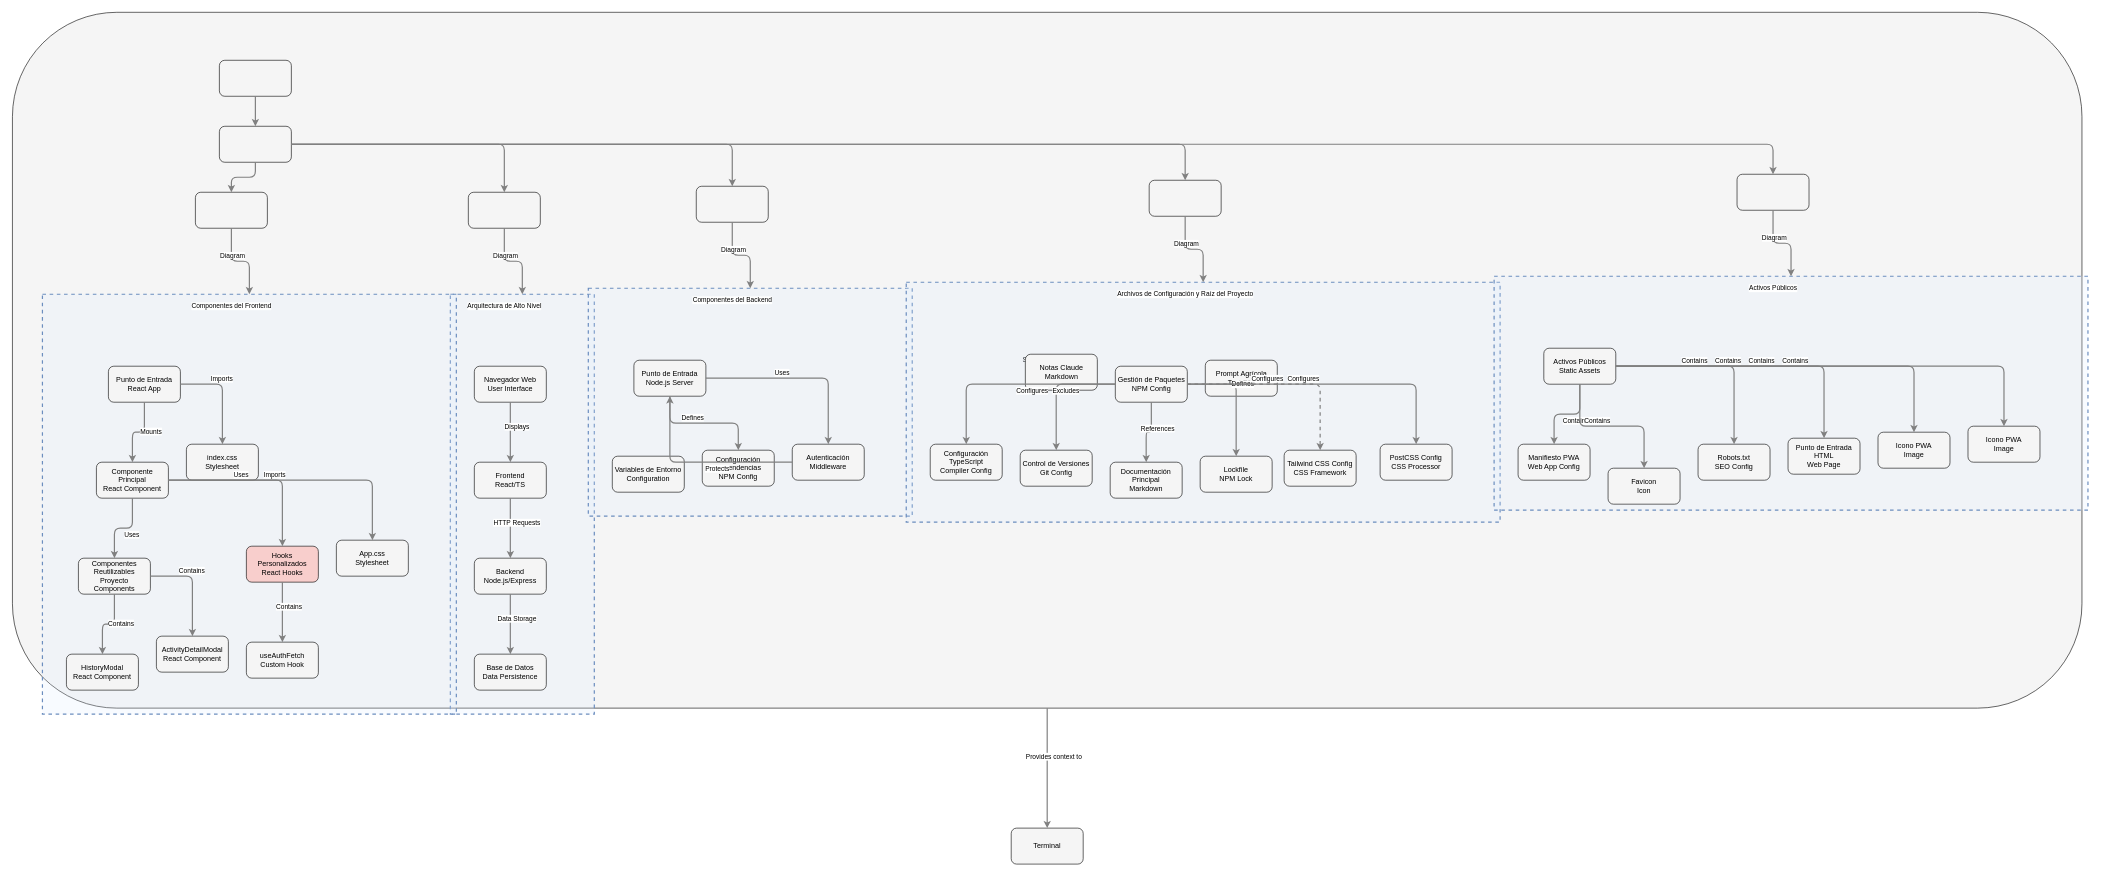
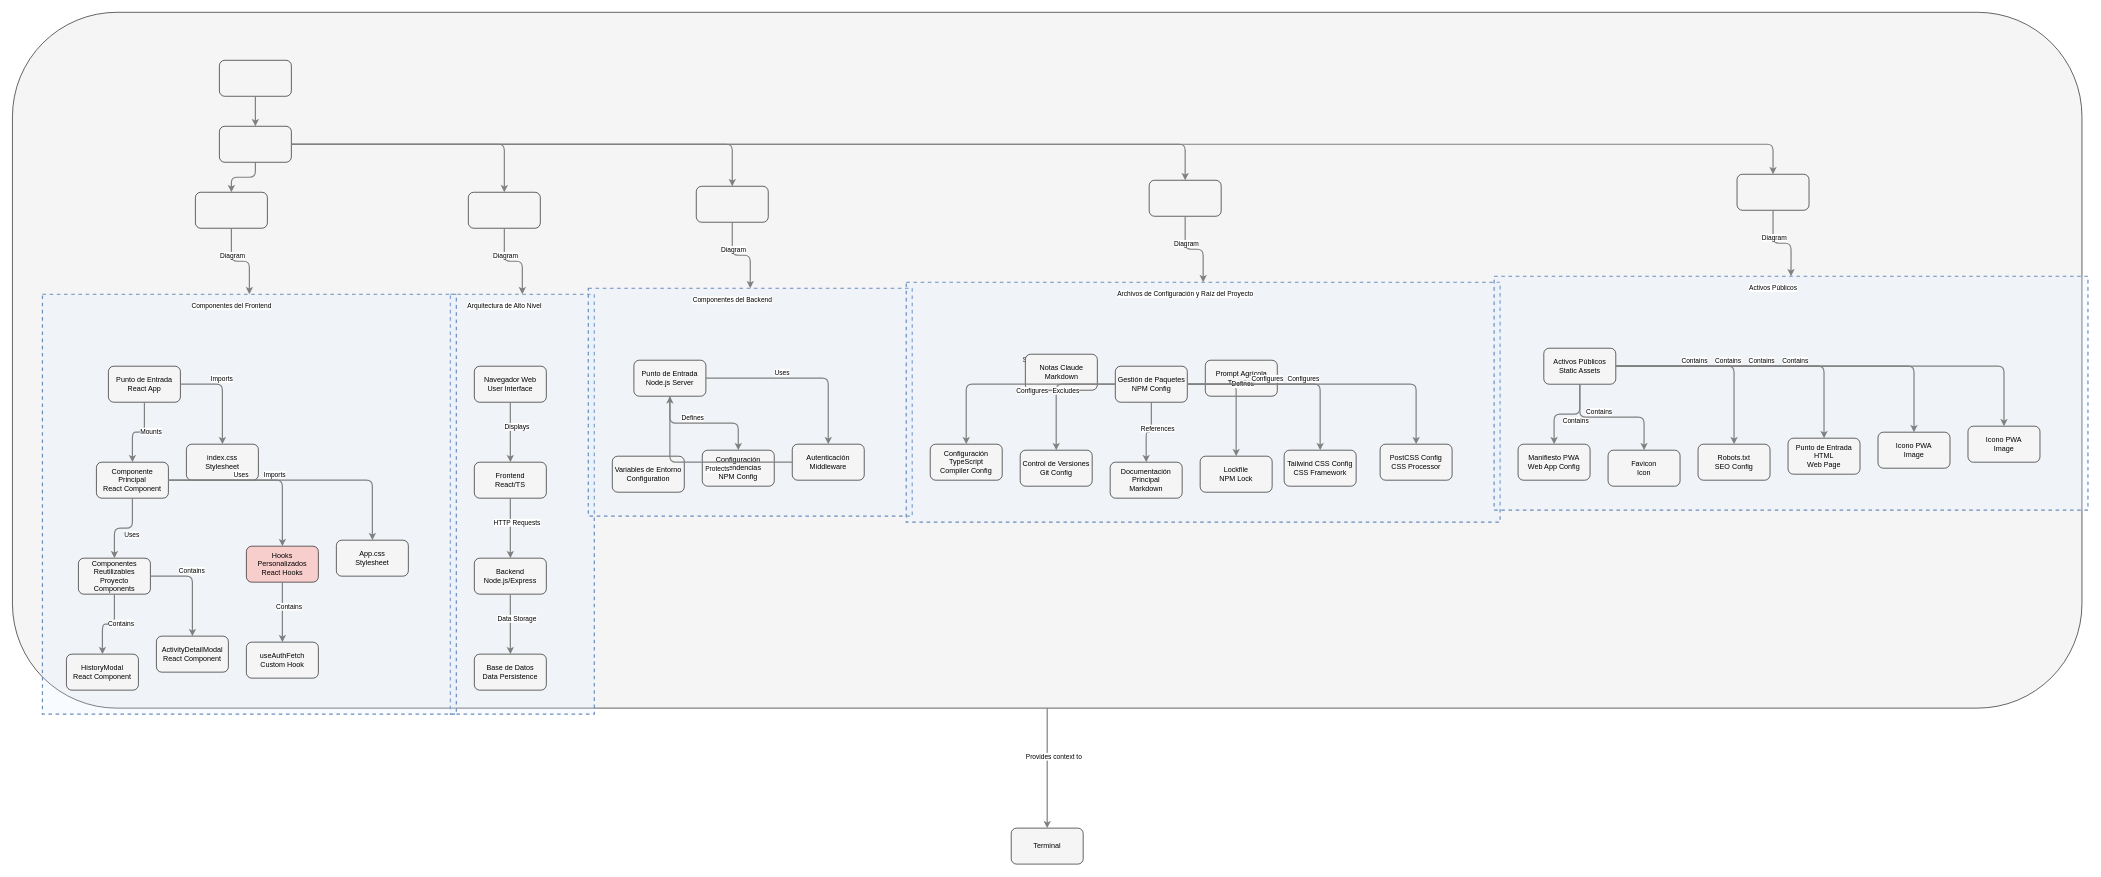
(1320, 413) -> (1320, 413)
(1644, 486) -> (1644, 468)
